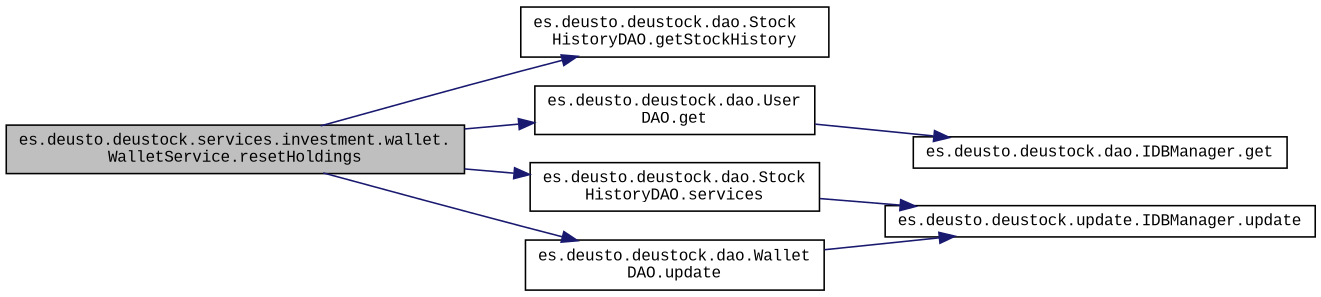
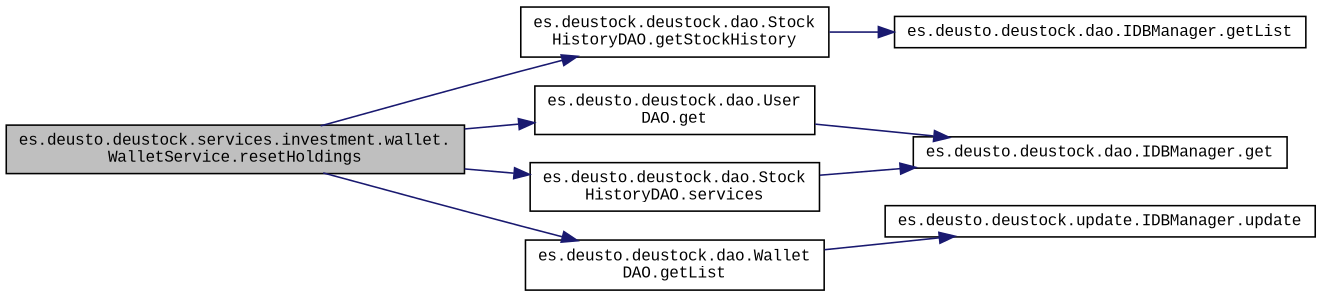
(675, 32) -> (675, 32)
none -> (1100, 32)
(860, 202) -> (860, 172)
(675, 265) -> (675, 265)
